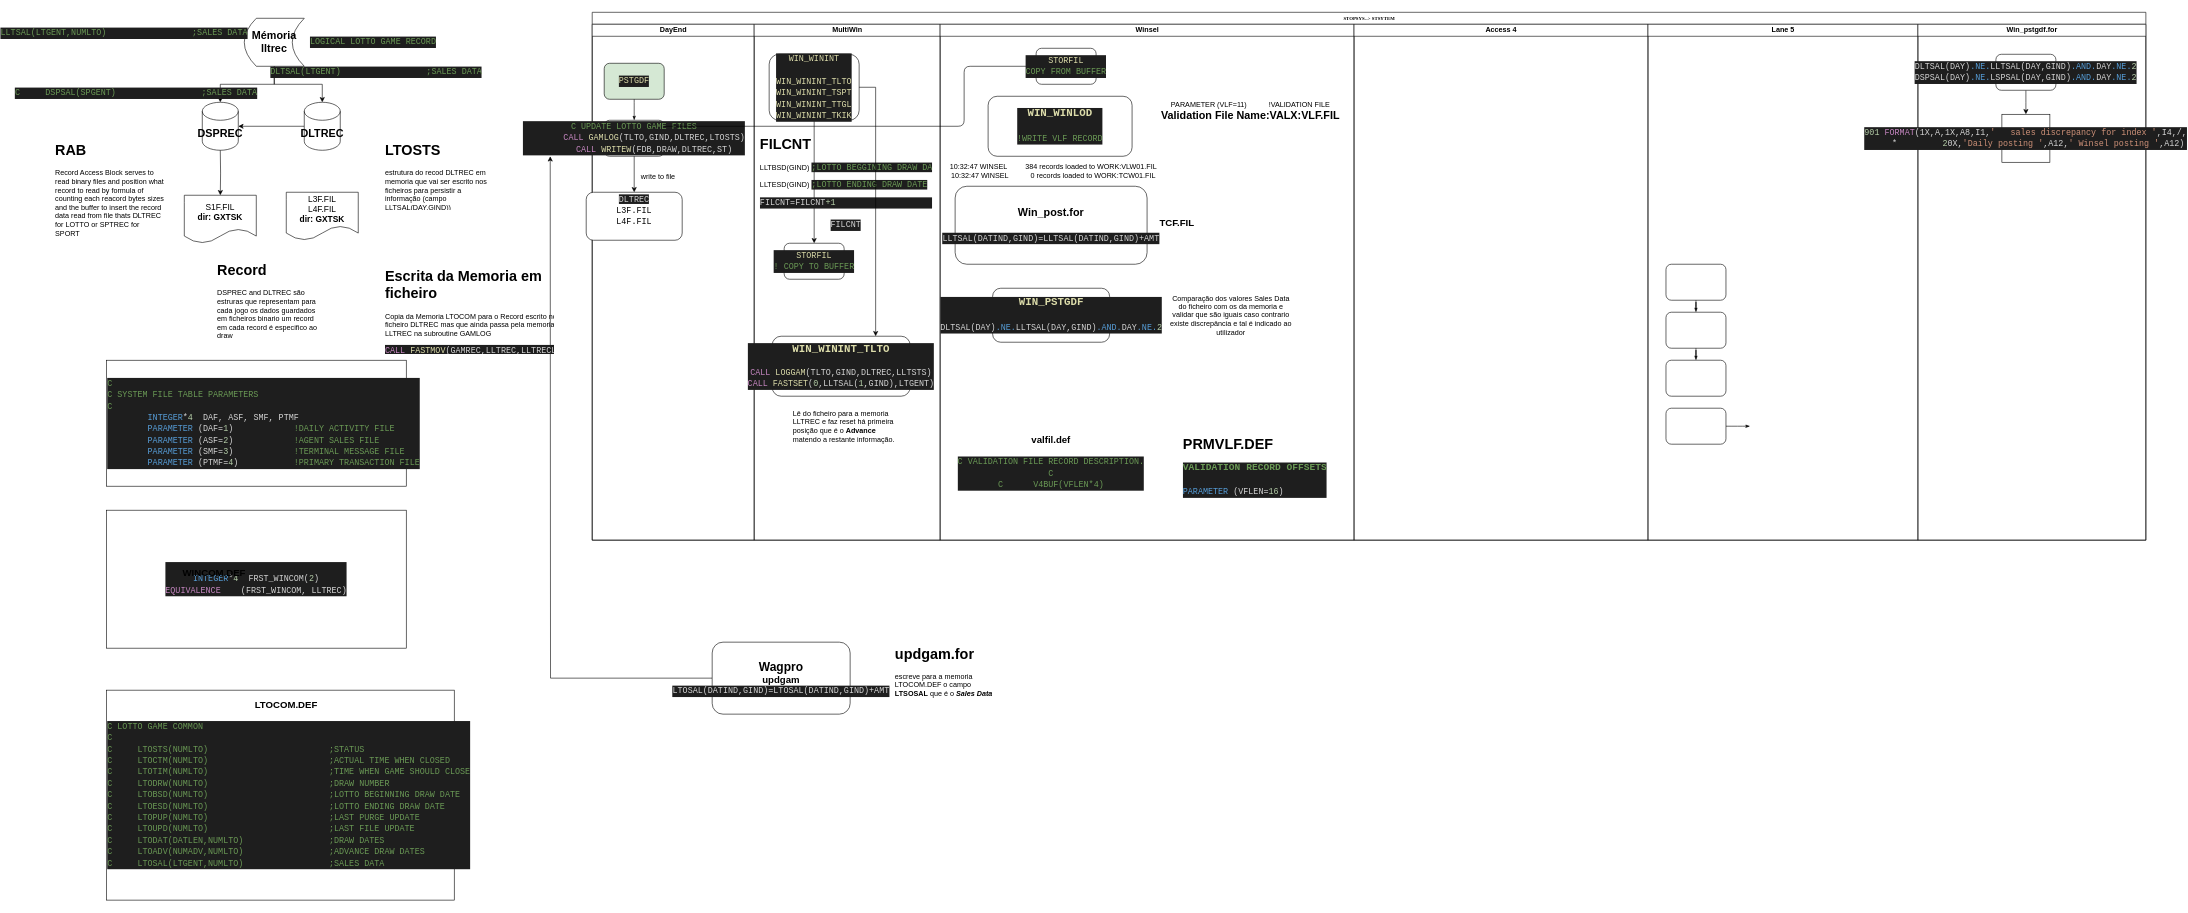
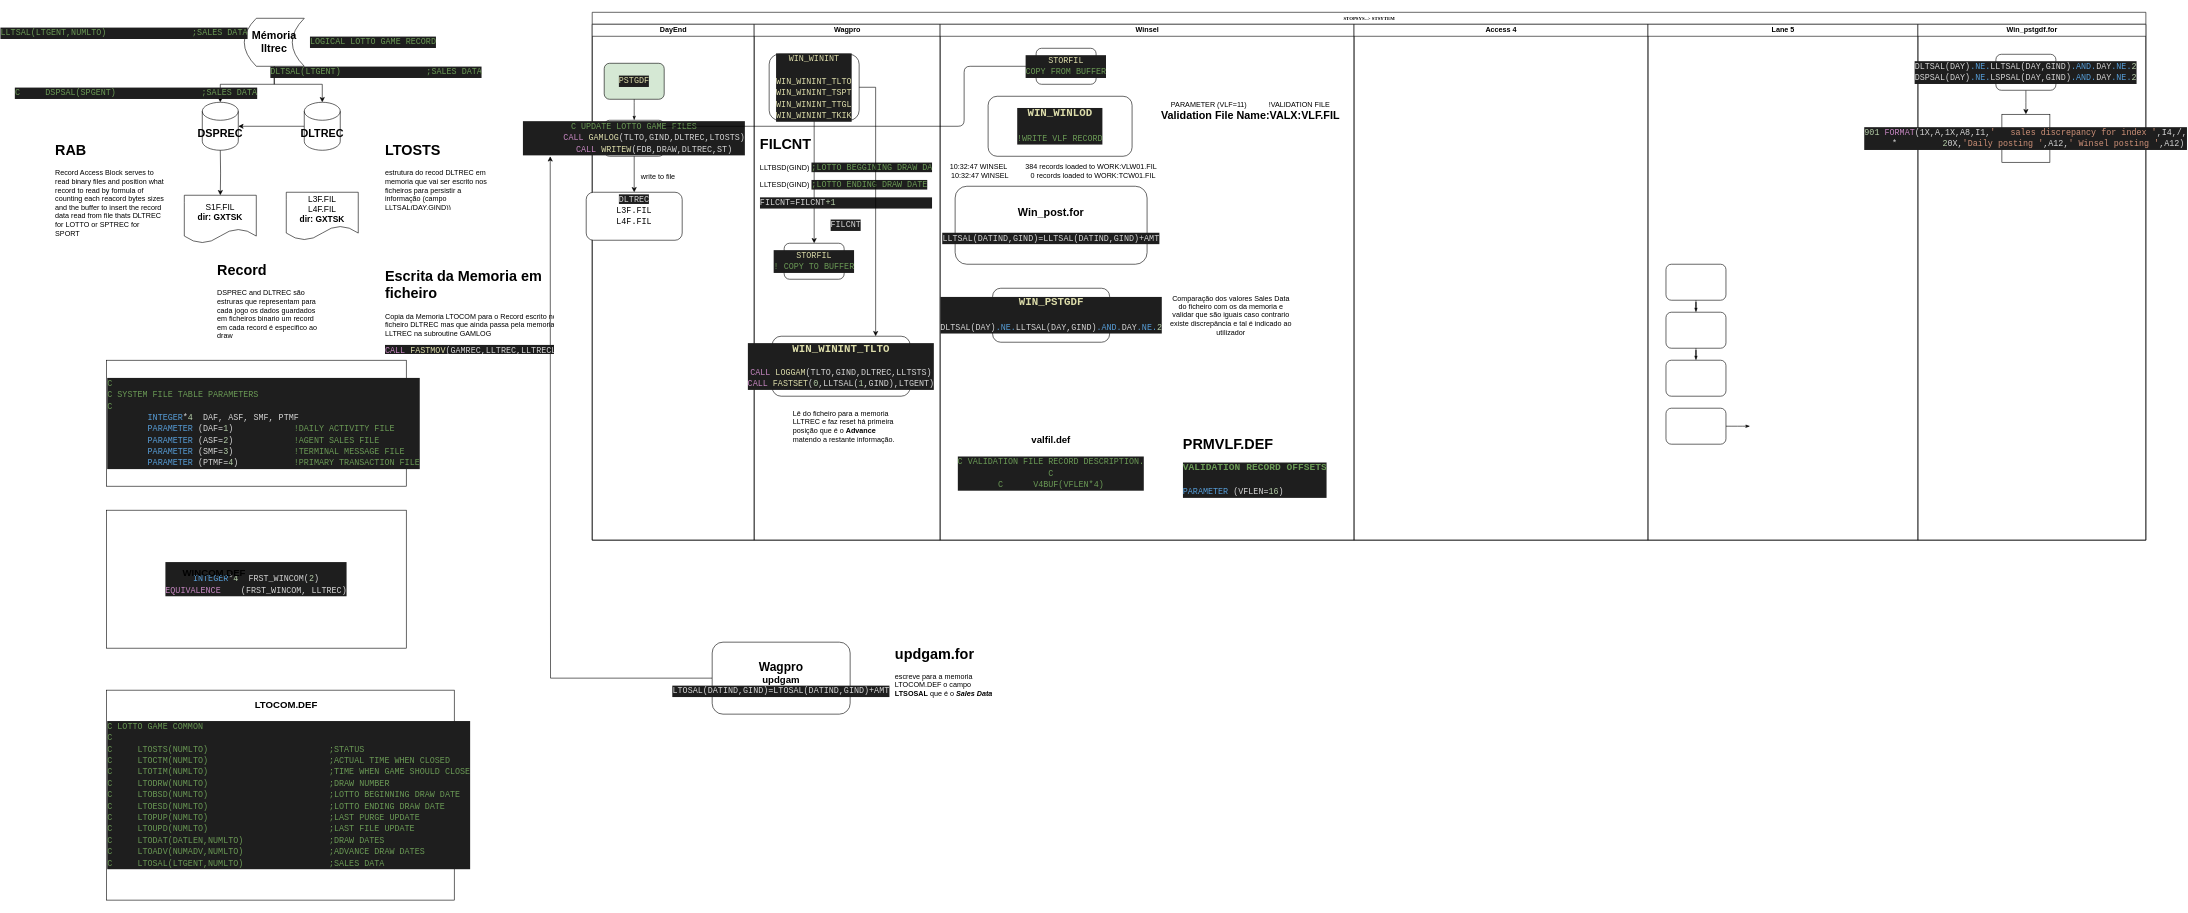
(847, 30) -> (847, 30)
(1177, 222) -> none
